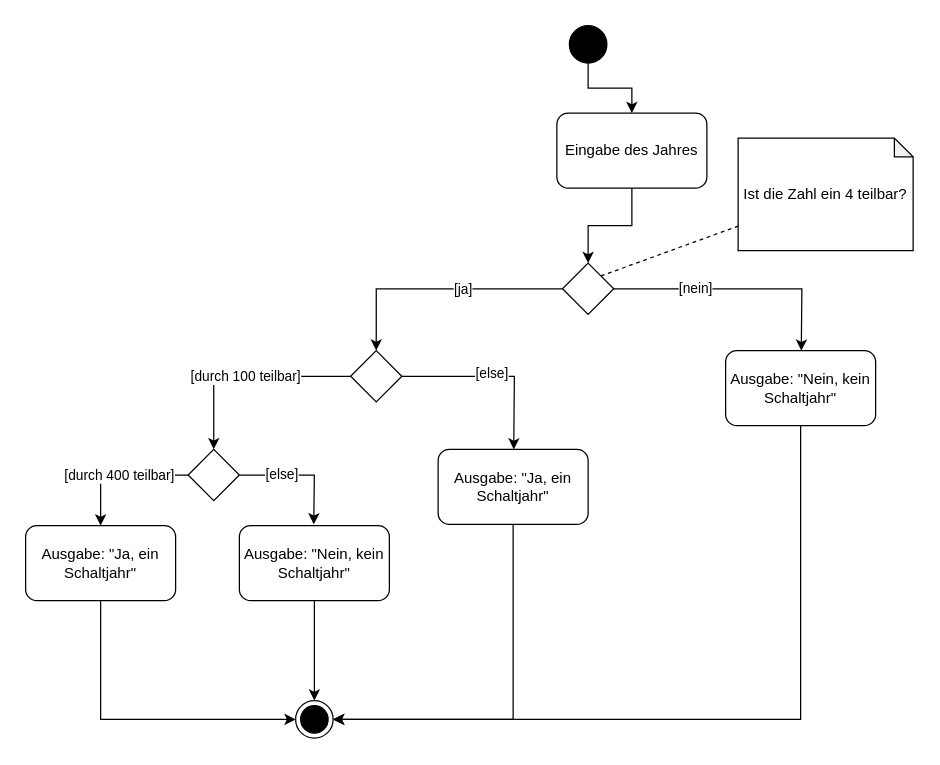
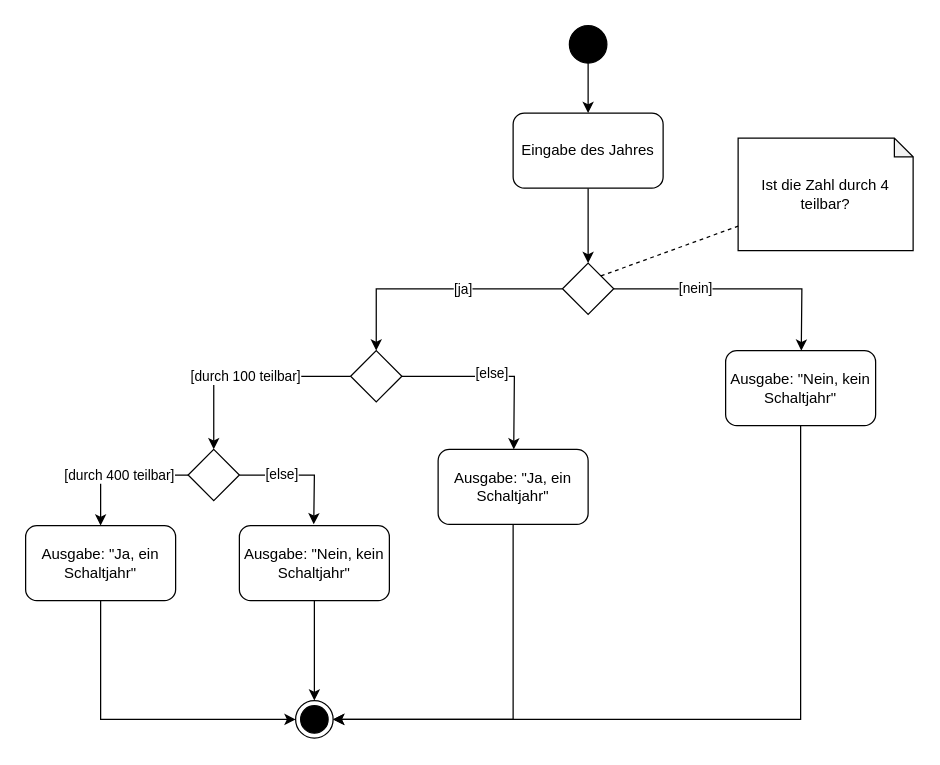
(632, 151) -> (588, 151)
(826, 194) -> (826, 194)
